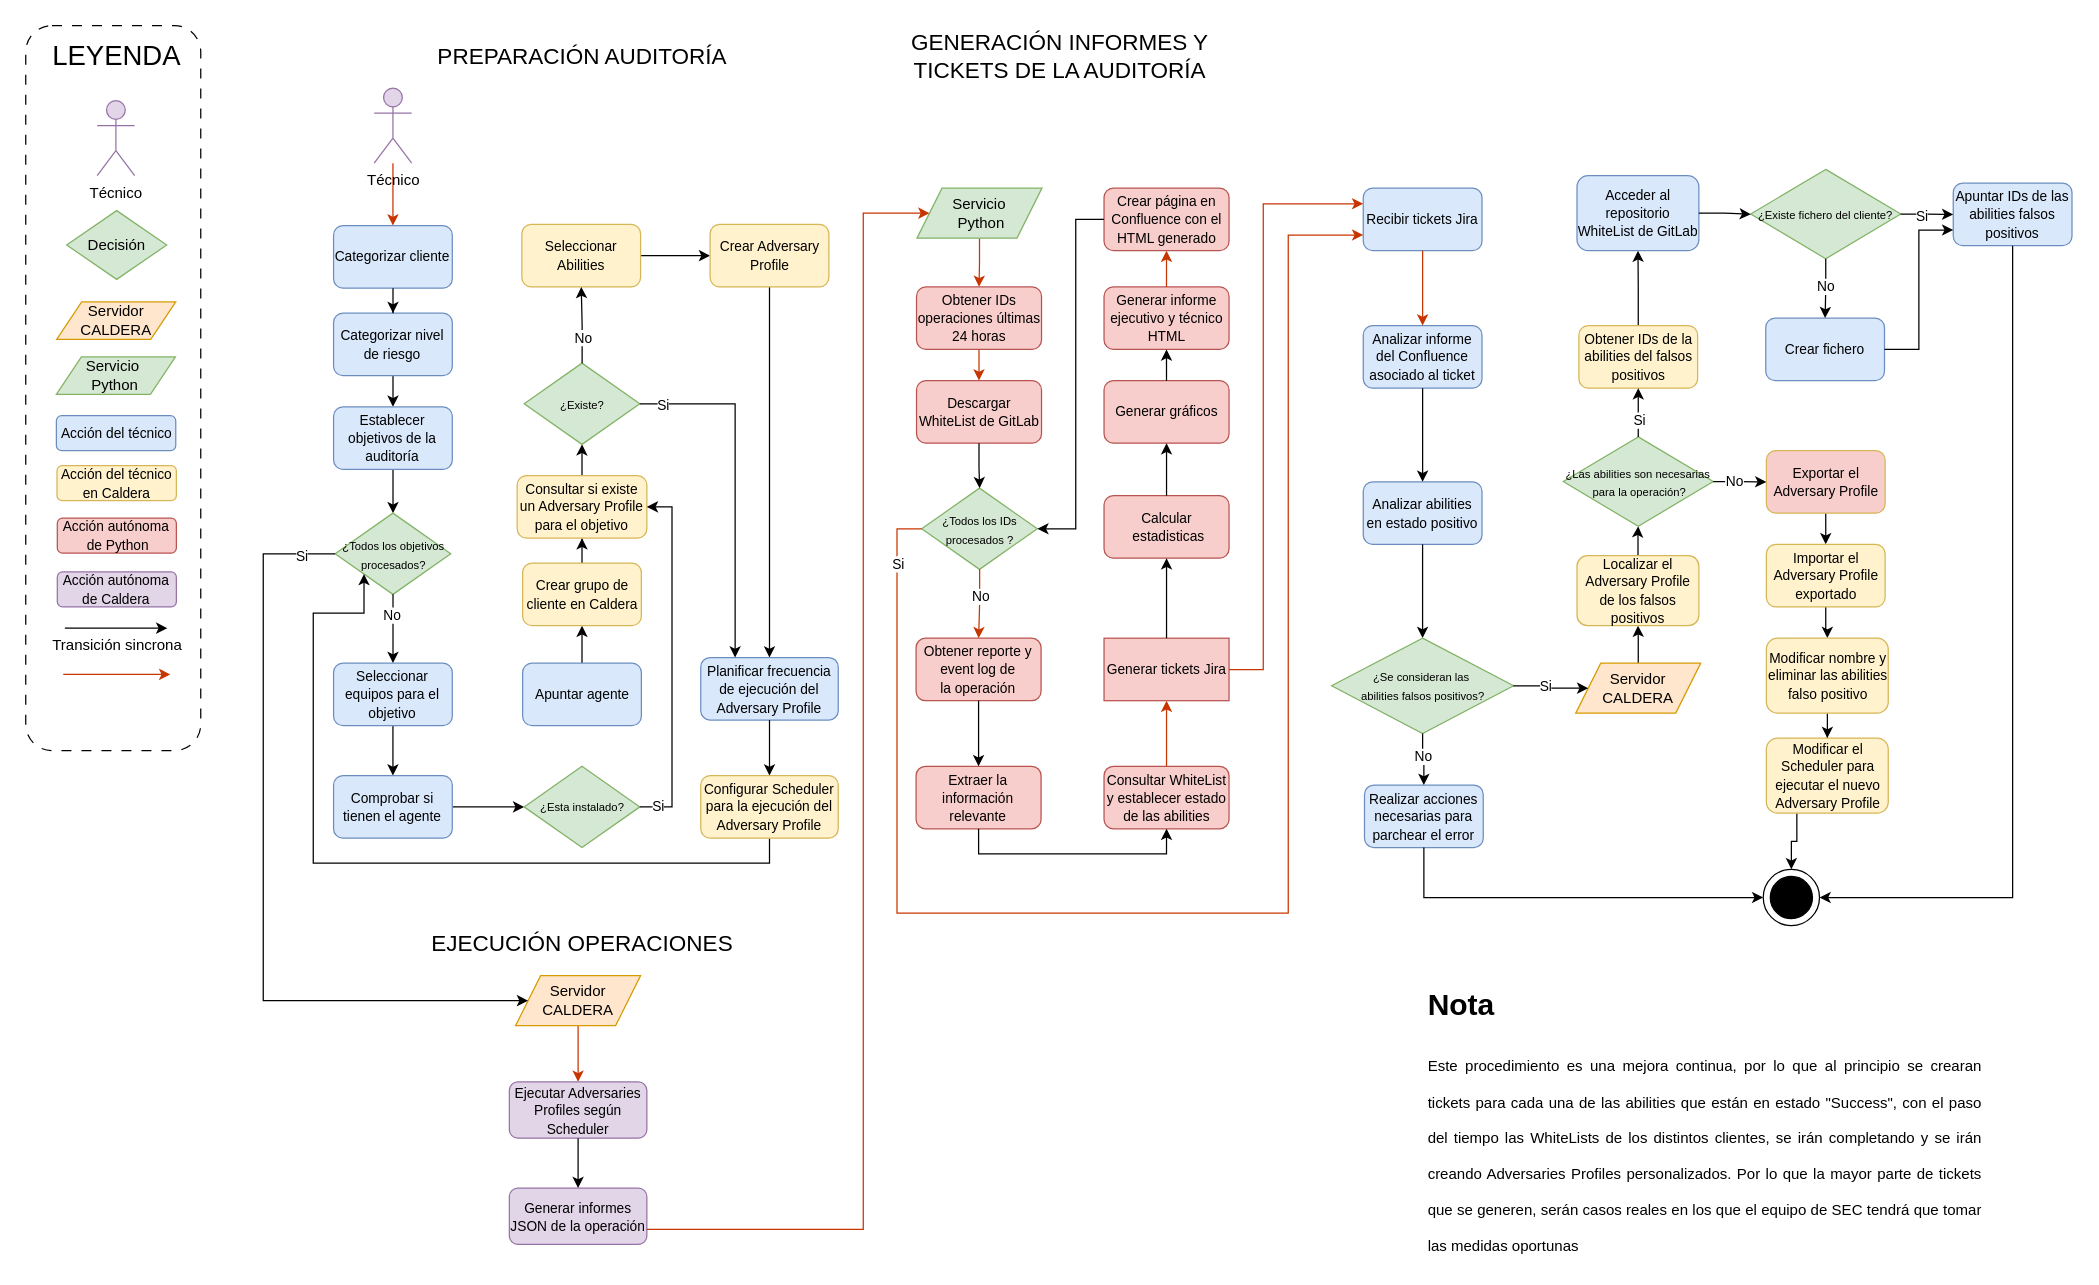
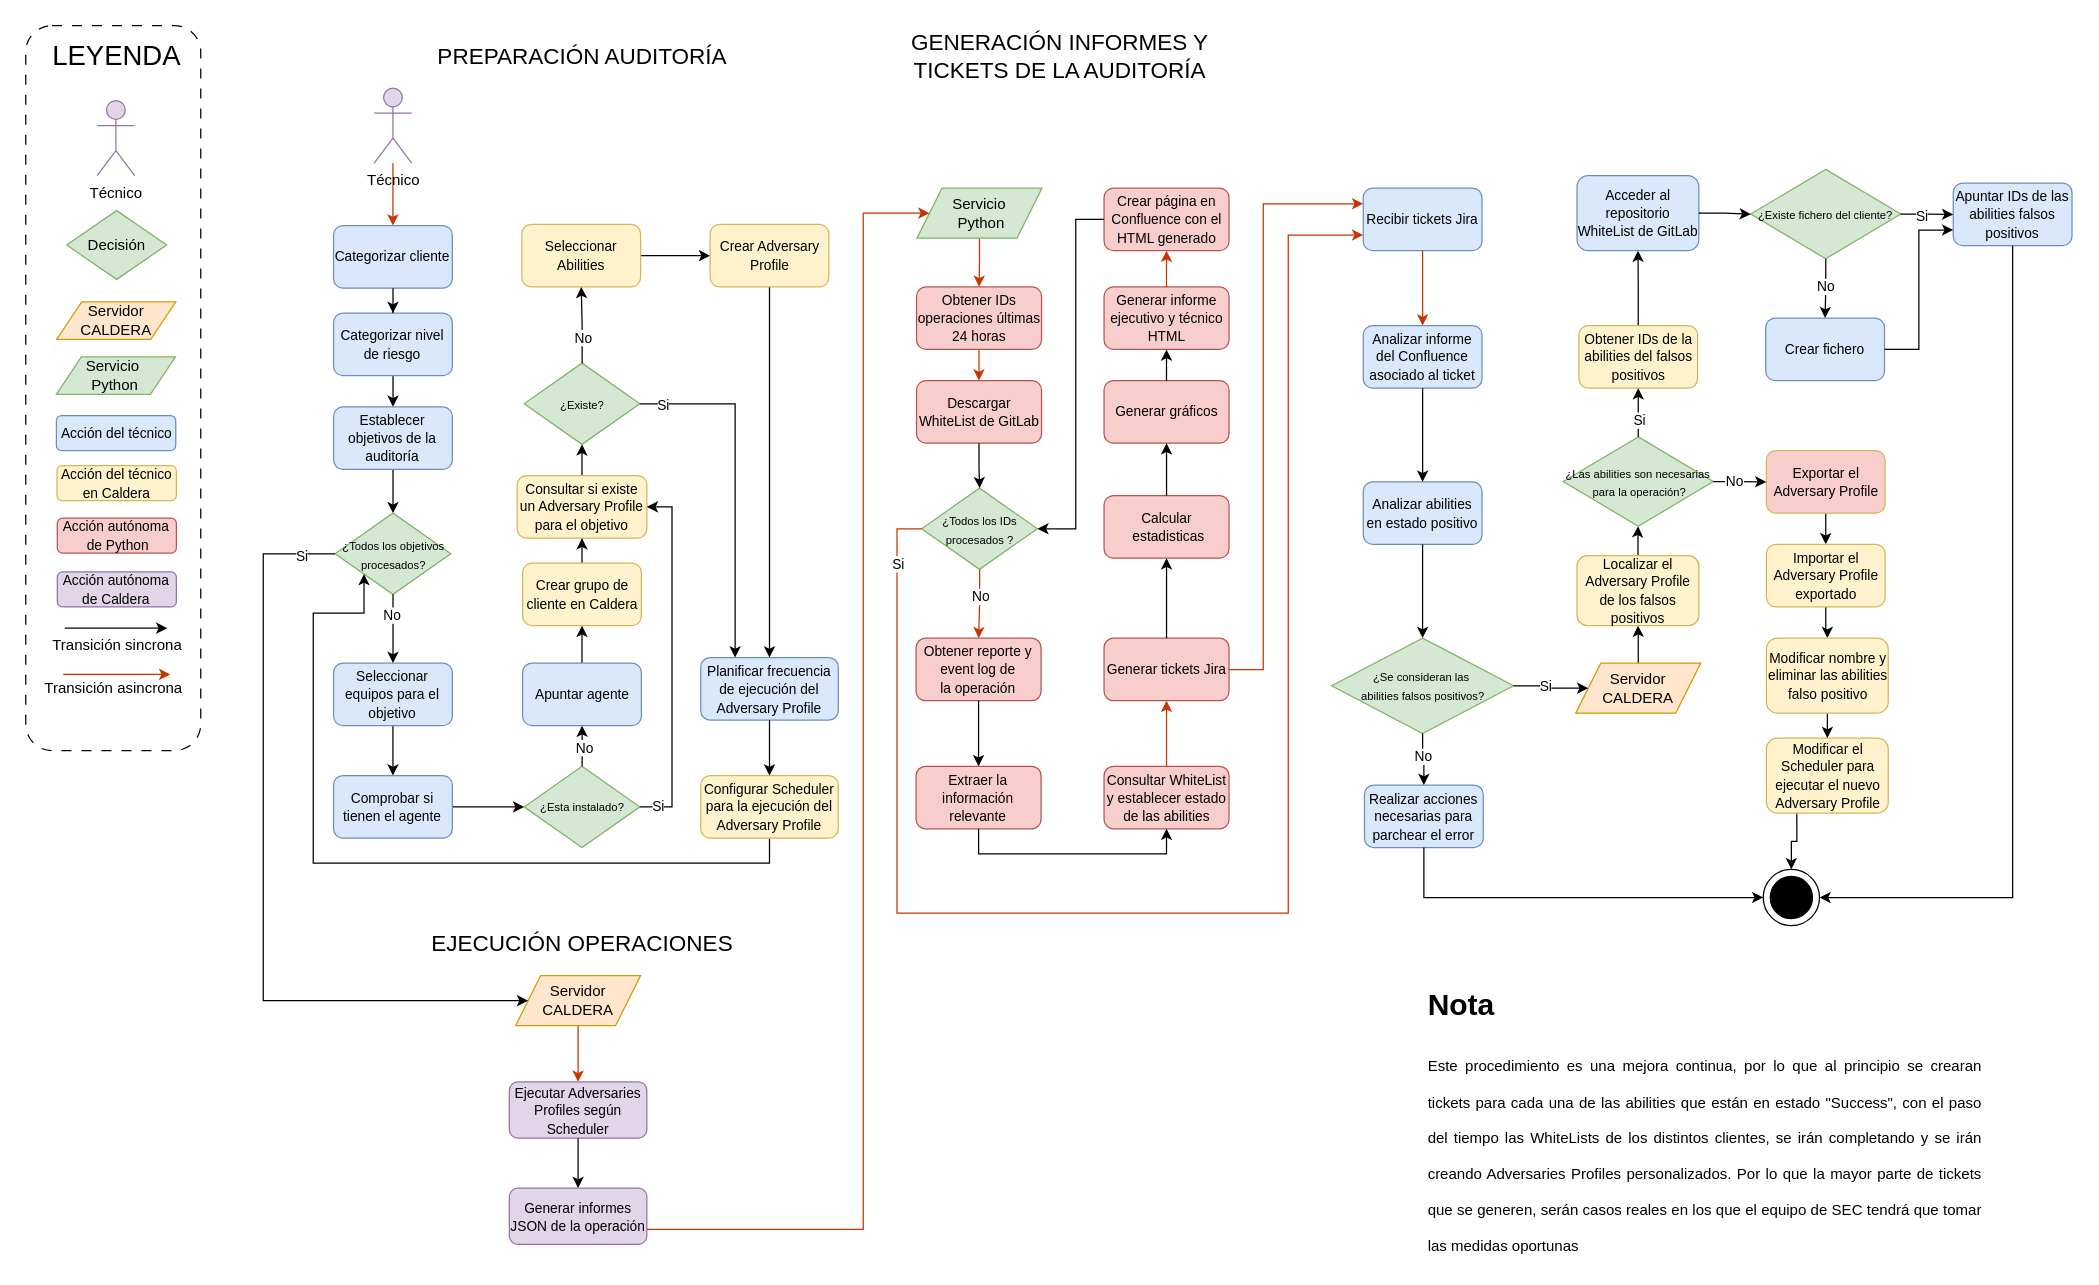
(1166, 669) -> (1166, 669)
none -> (113, 688)
none -> (582, 750)
